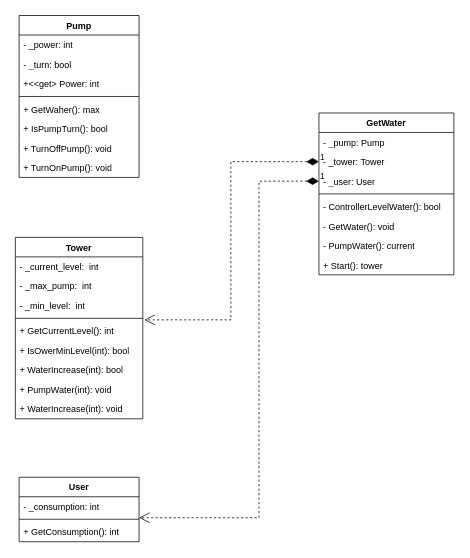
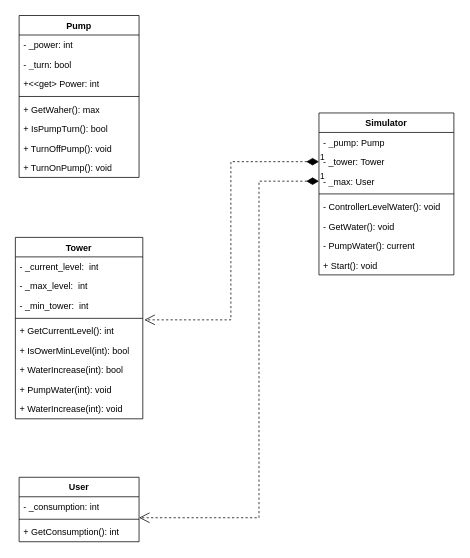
(387, 124) -> (387, 124)
(353, 182) -> (350, 182)
(387, 213) -> (387, 213)
(360, 266) -> (357, 266)
(58, 287) -> (58, 287)
(57, 307) -> (59, 307)
